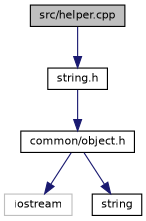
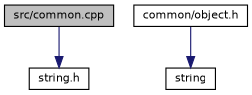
(78, 16) -> (59, 16)
(78, 105) -> none
(38, 205) -> none
